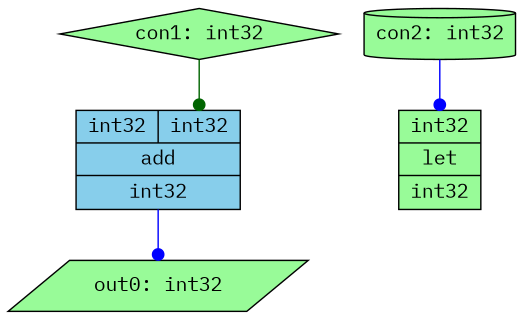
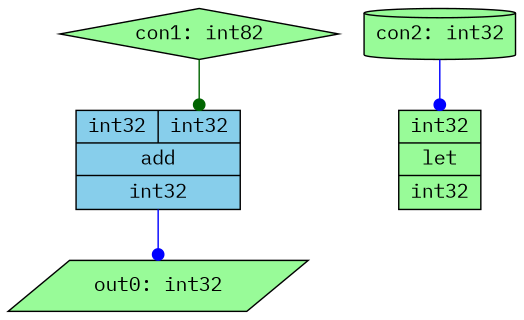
(199, 34) -> (199, 34)
